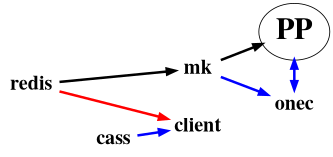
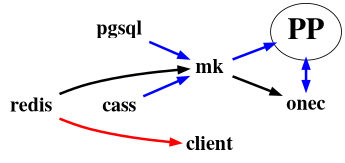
none -> (119, 29)
(237, 54) -> (249, 53)
(240, 84) -> (252, 84)
(148, 134) -> (161, 89)
